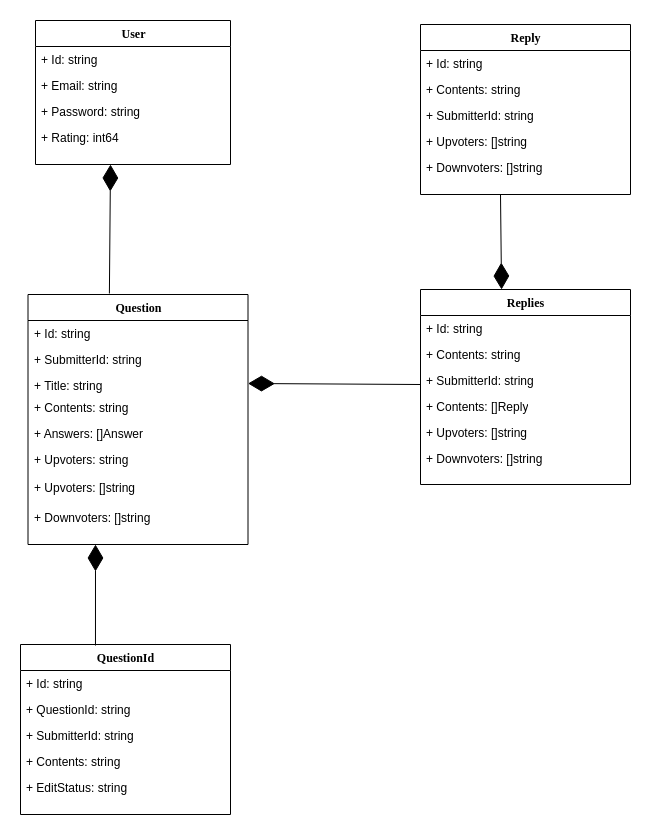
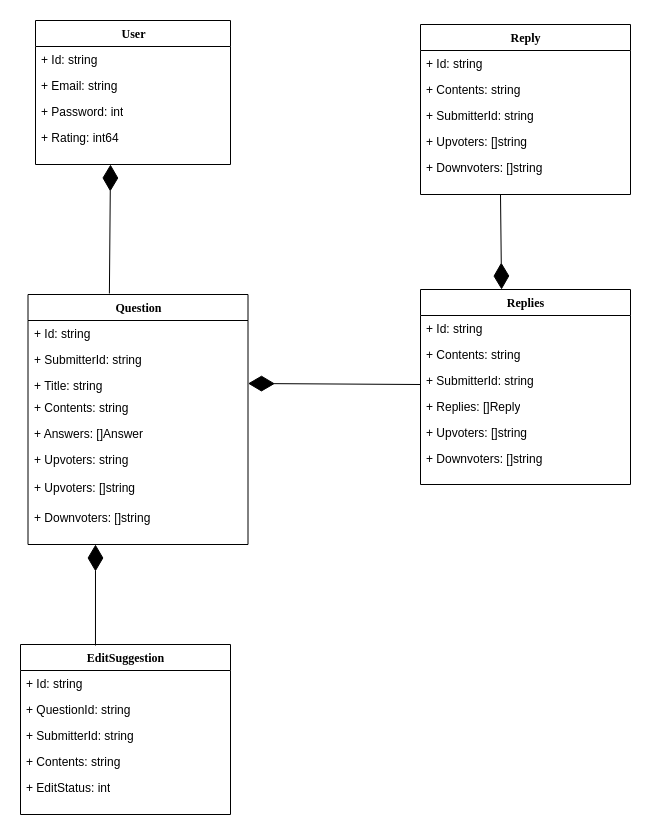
(96, 113) -> (86, 113)
(484, 408) -> (478, 408)
(126, 659) -> (126, 659)
(86, 789) -> (76, 789)
